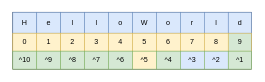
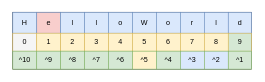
(48, 23) -> (48, 23)
(24, 42) -> (24, 42)
